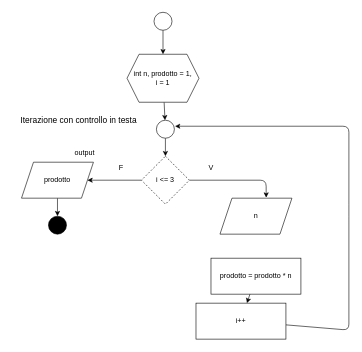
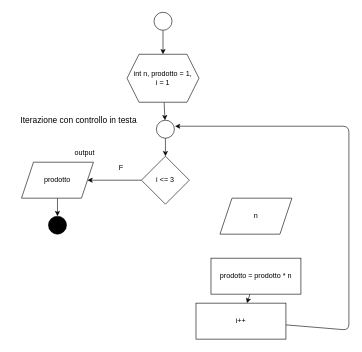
(211, 168) -> none
(165, 180) -> (165, 180)
(261, 180) -> none
